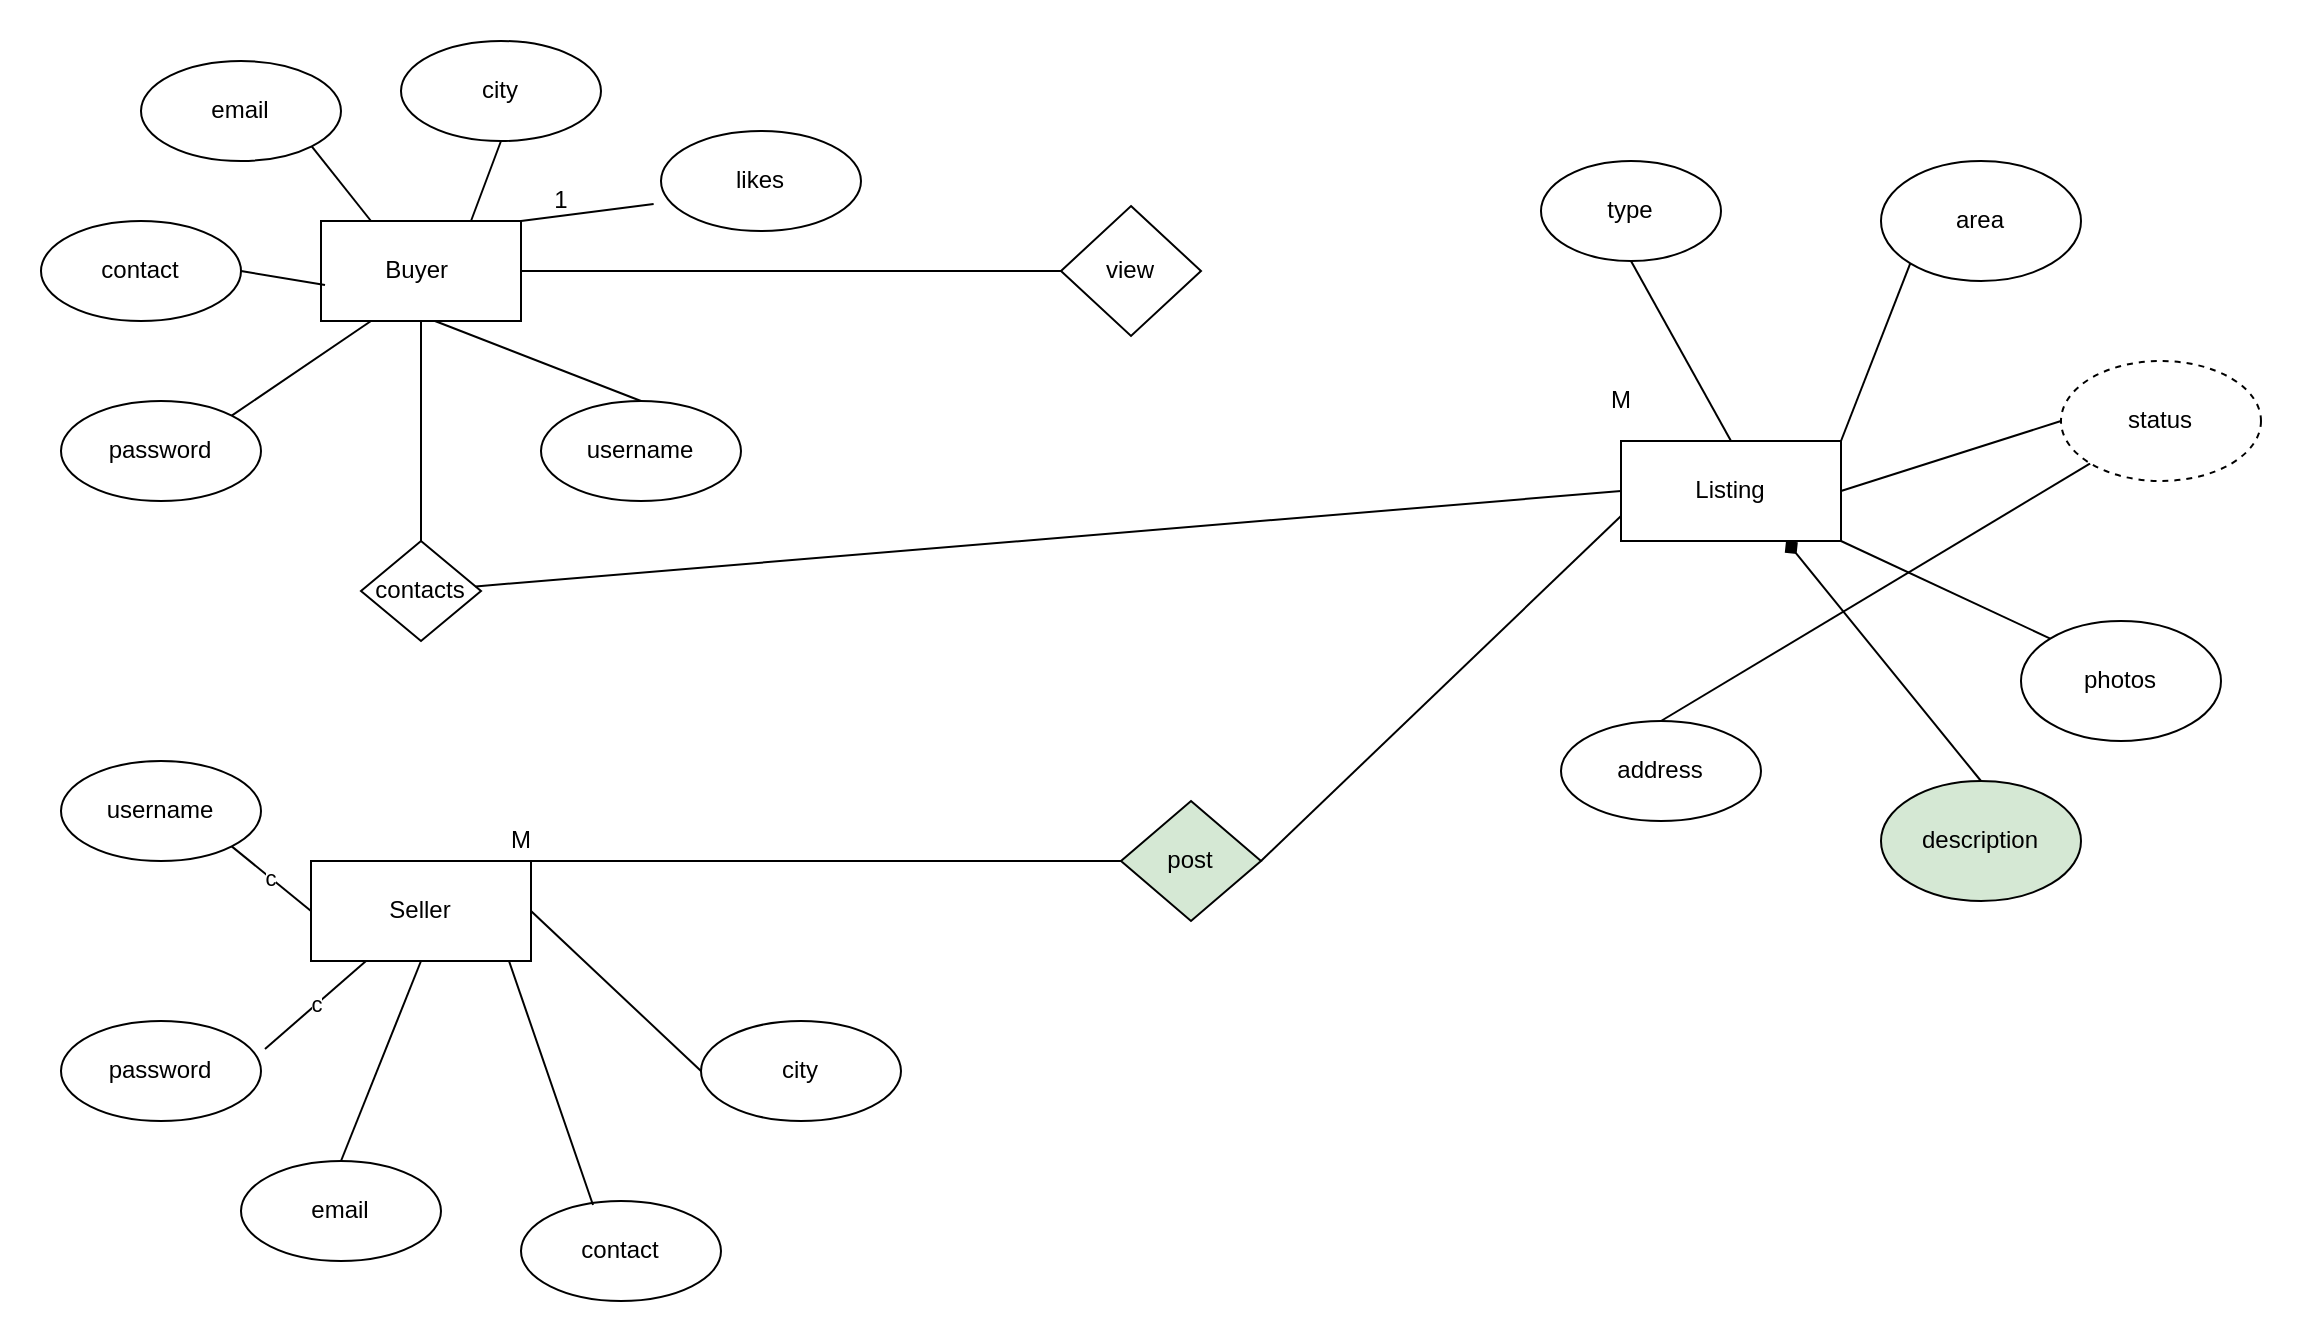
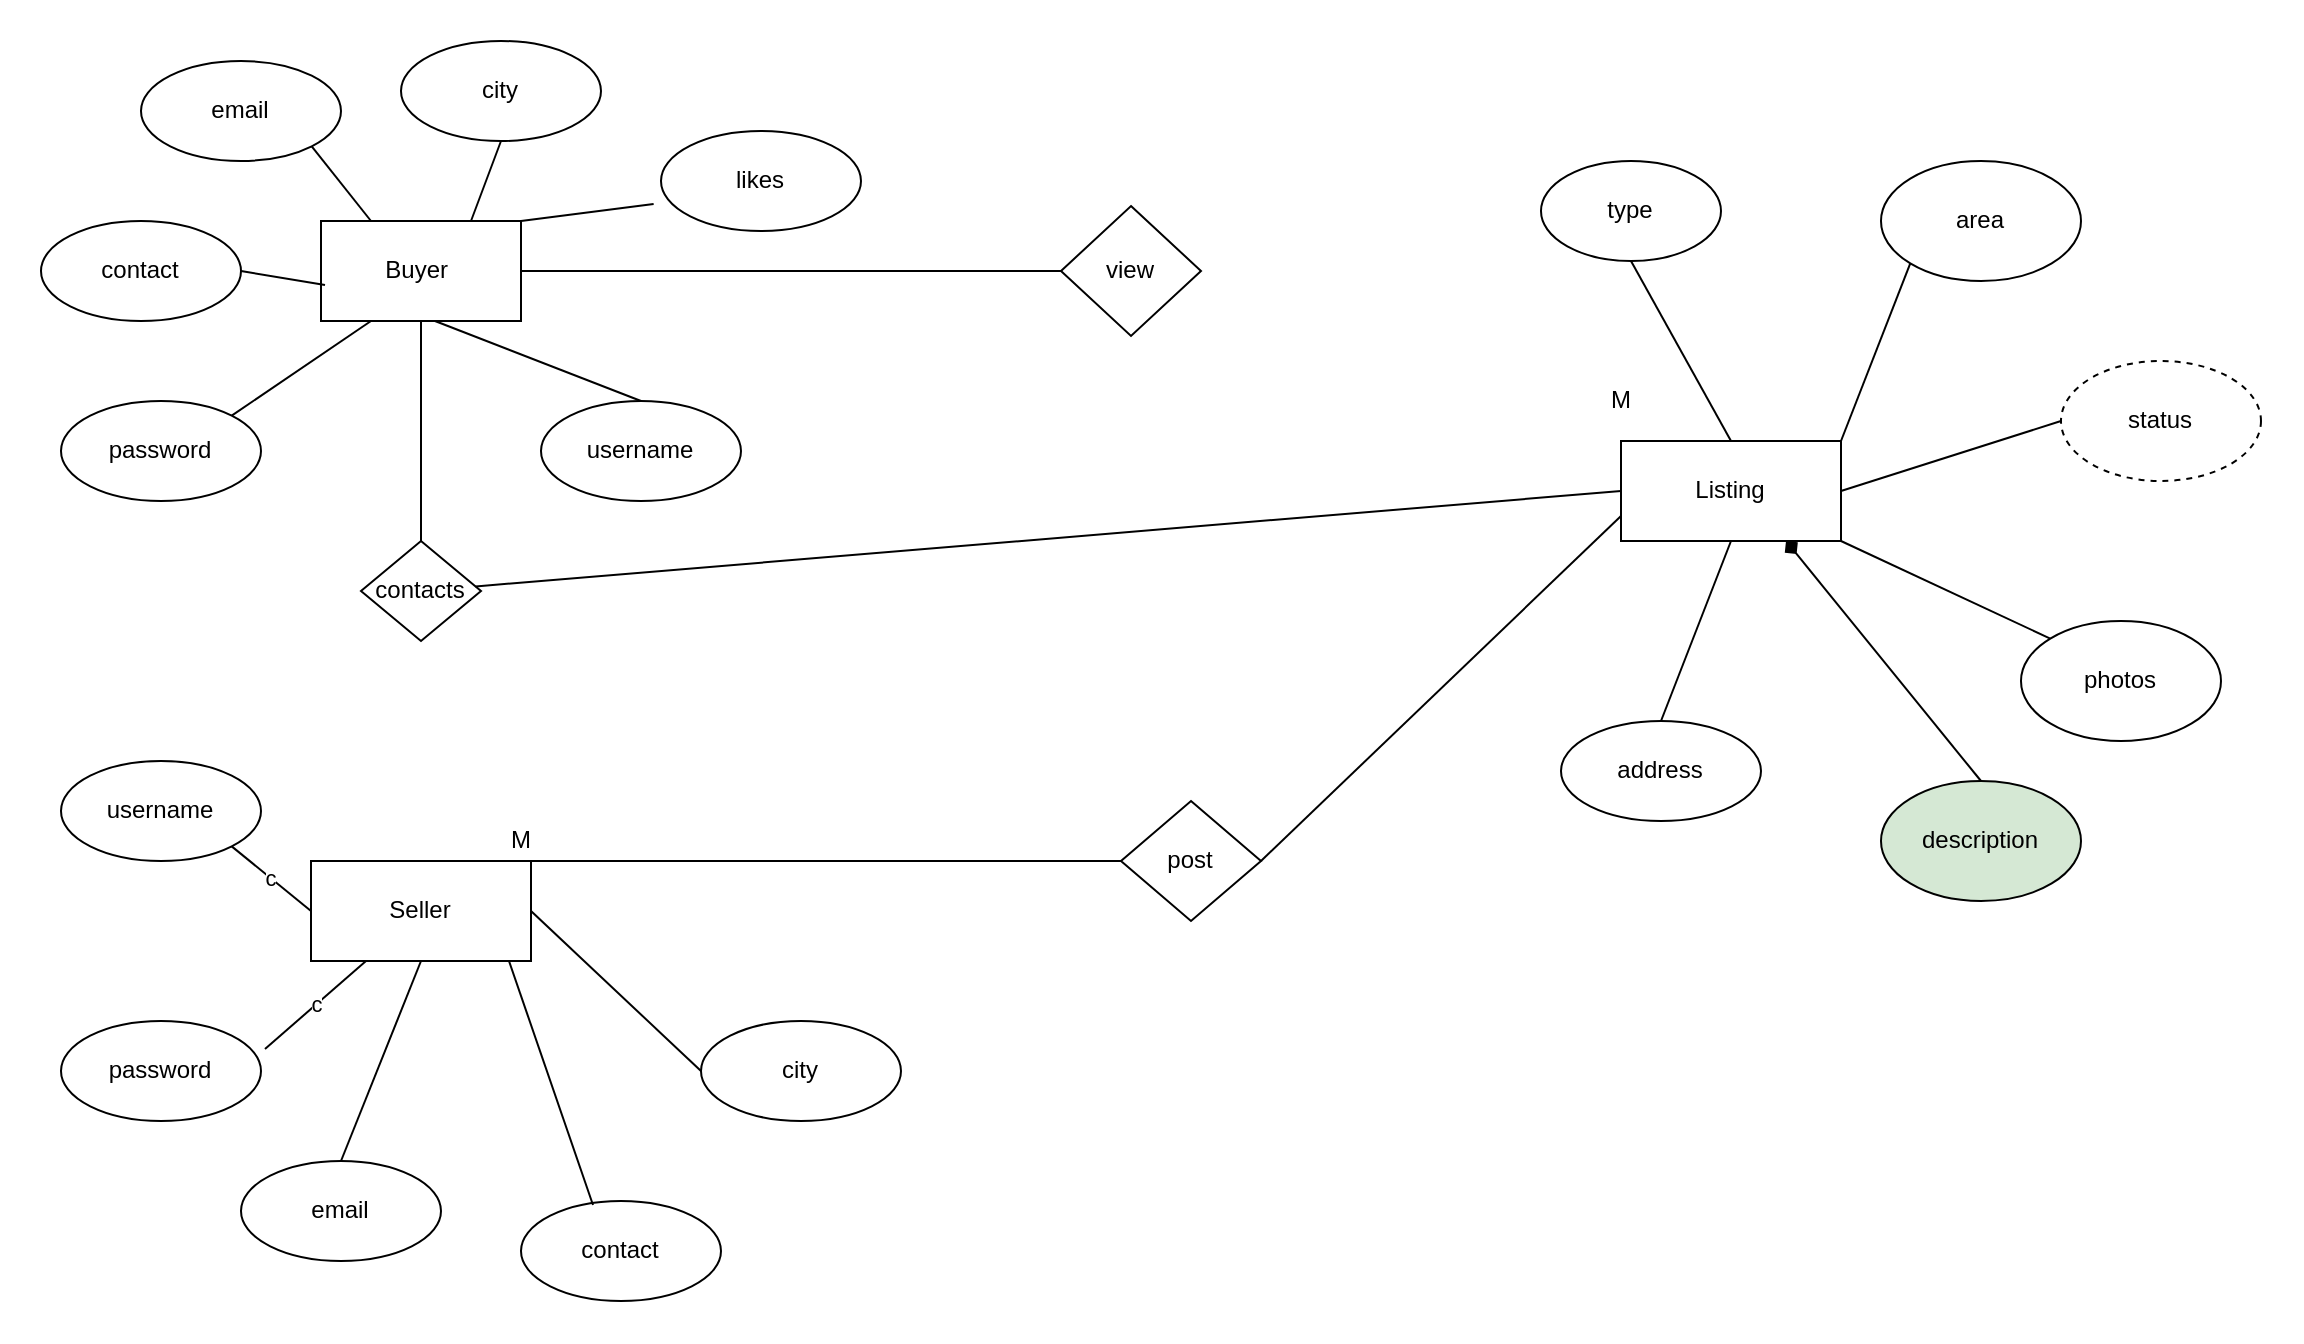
(561, 201) -> none
(1783, 648) -> (1696, 631)
(1191, 861) -> (1191, 861)
